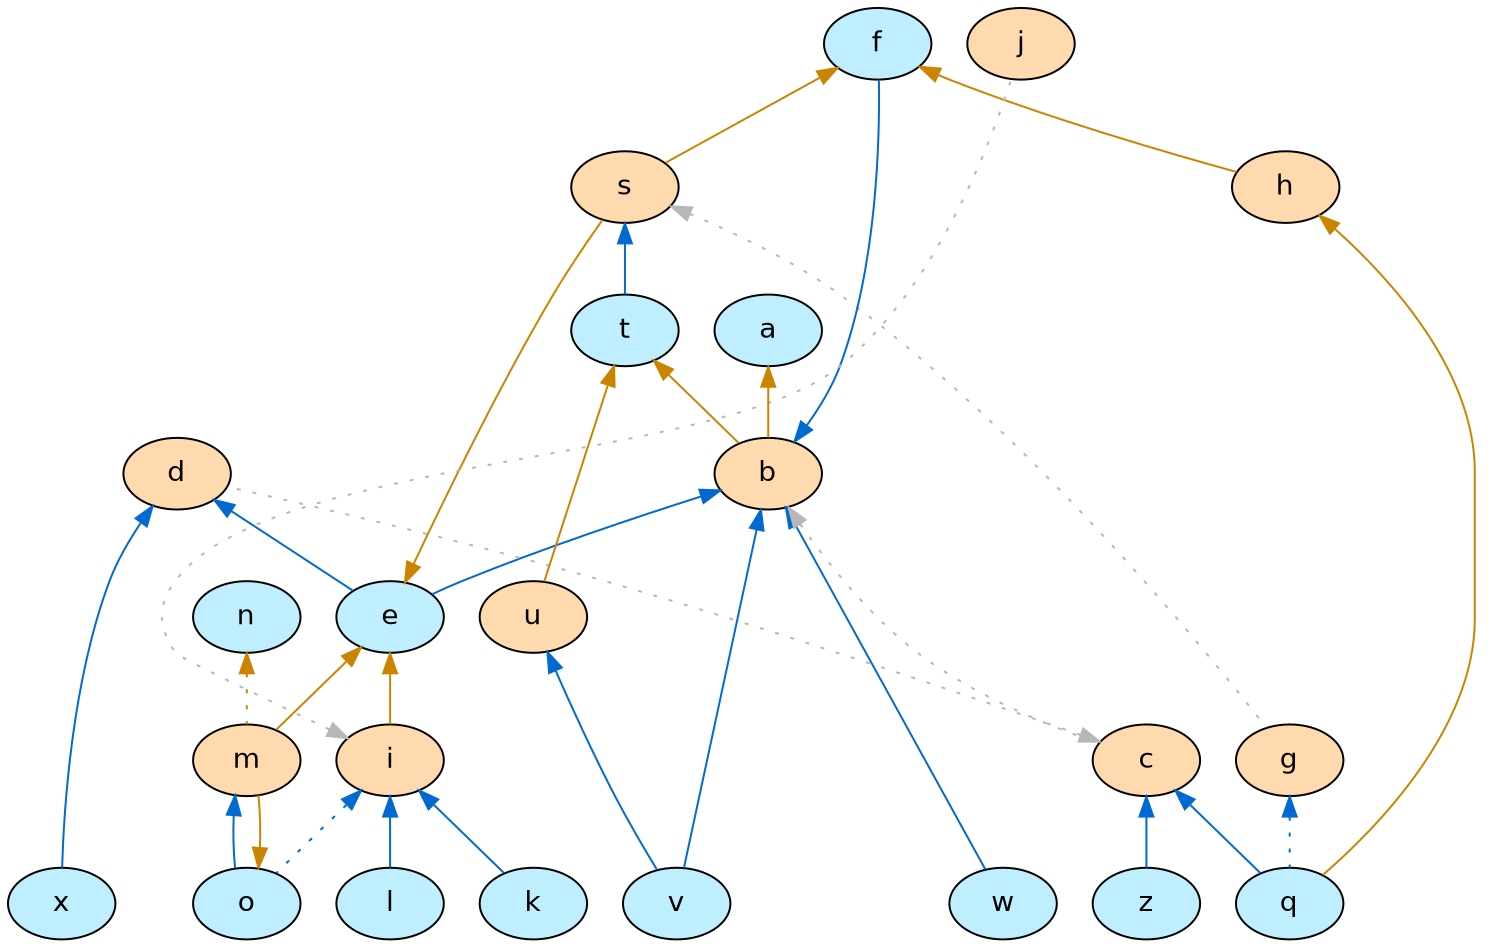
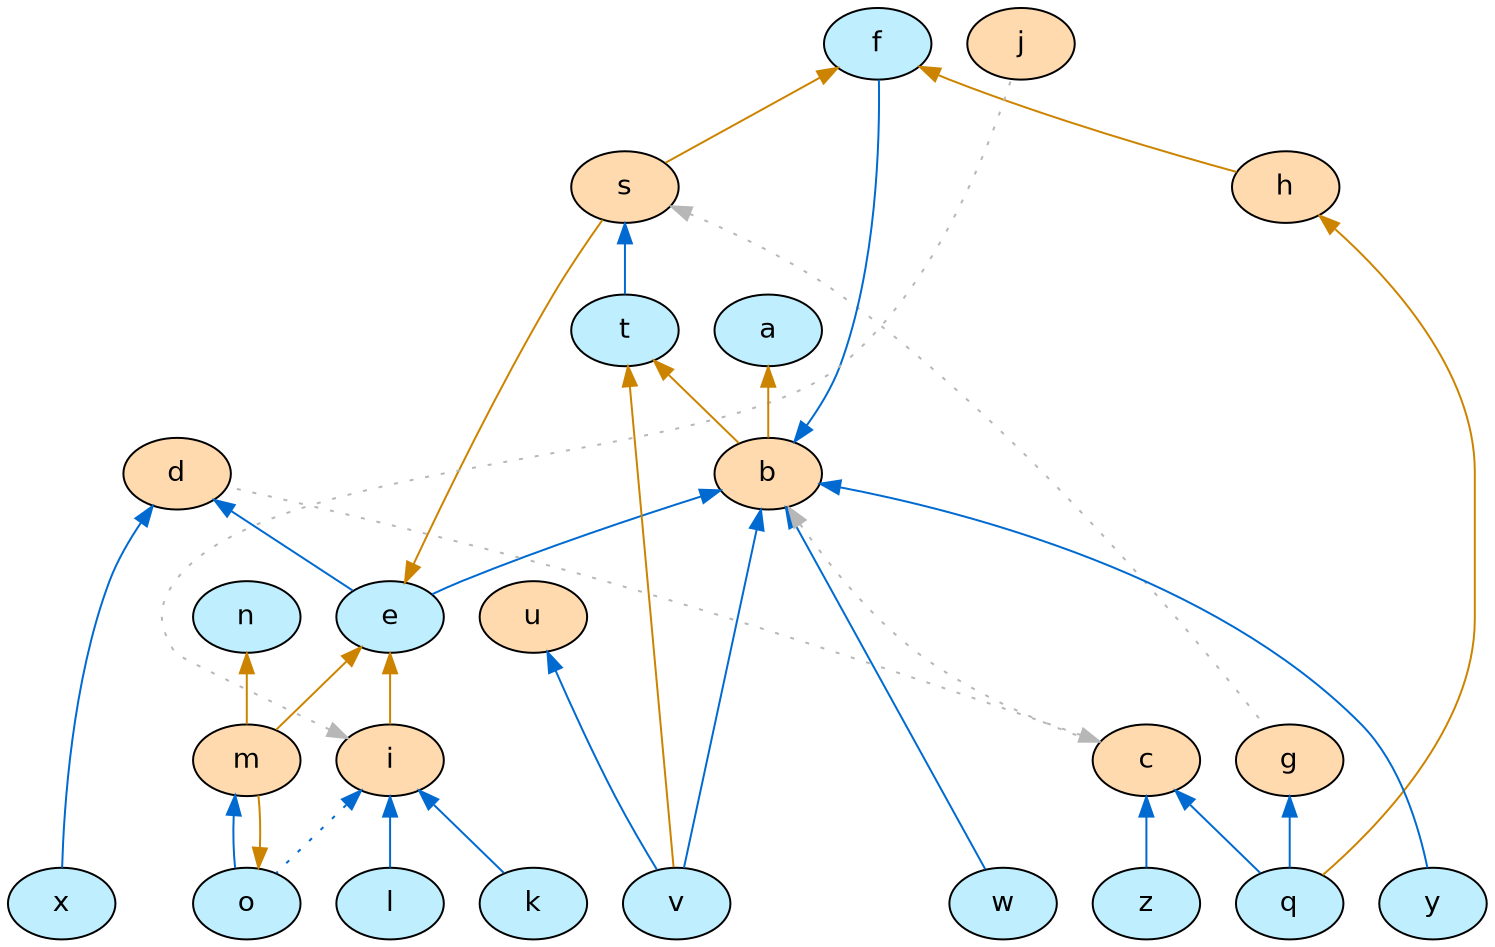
(576, 484) -> (652, 627)
(247, 704) -> (247, 704)
(1290, 842) -> (1290, 842)
none -> (1433, 904)
